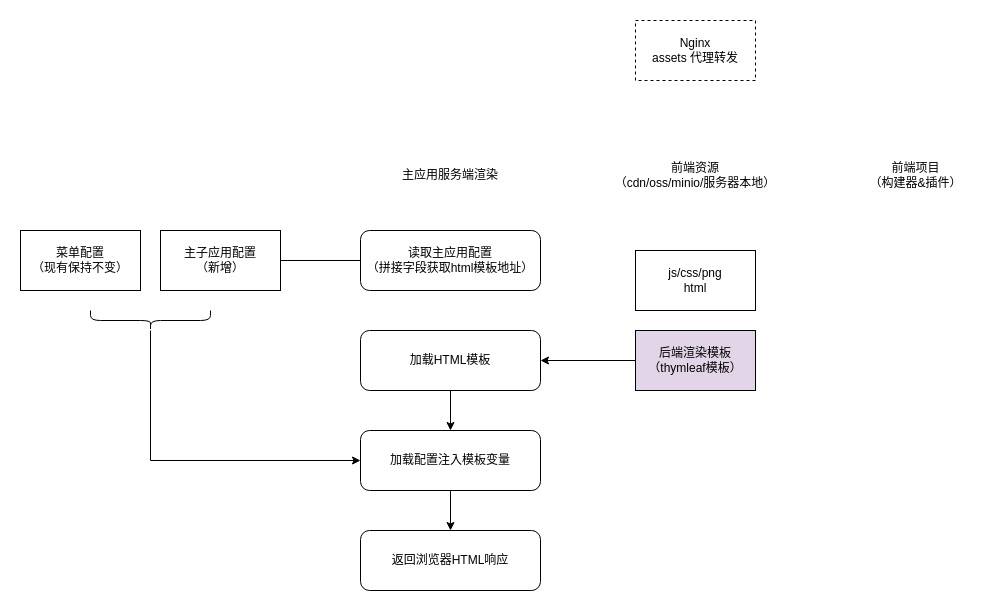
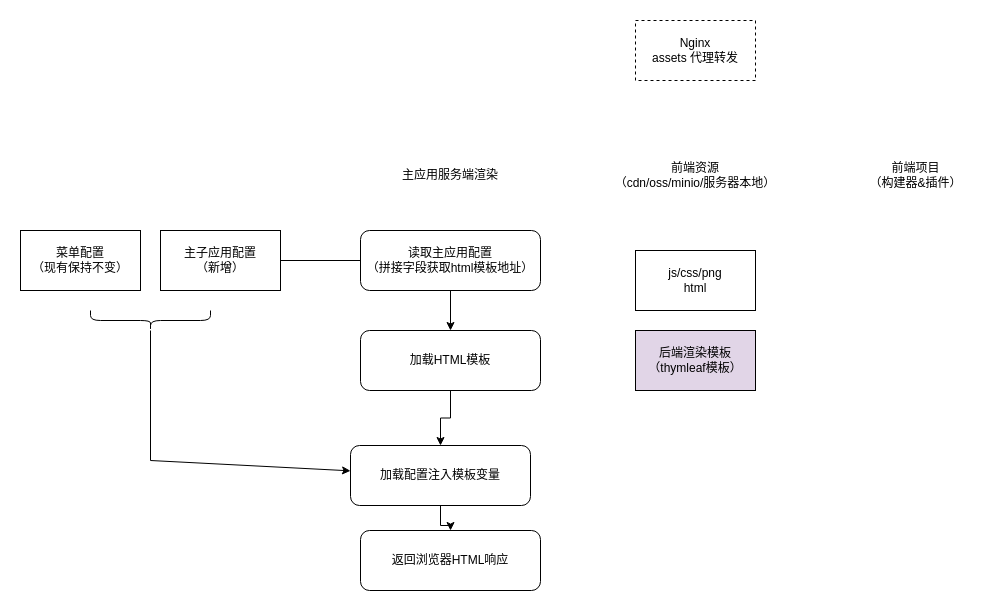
none -> (451, 307)
(591, 361) -> none
(451, 461) -> (441, 476)
